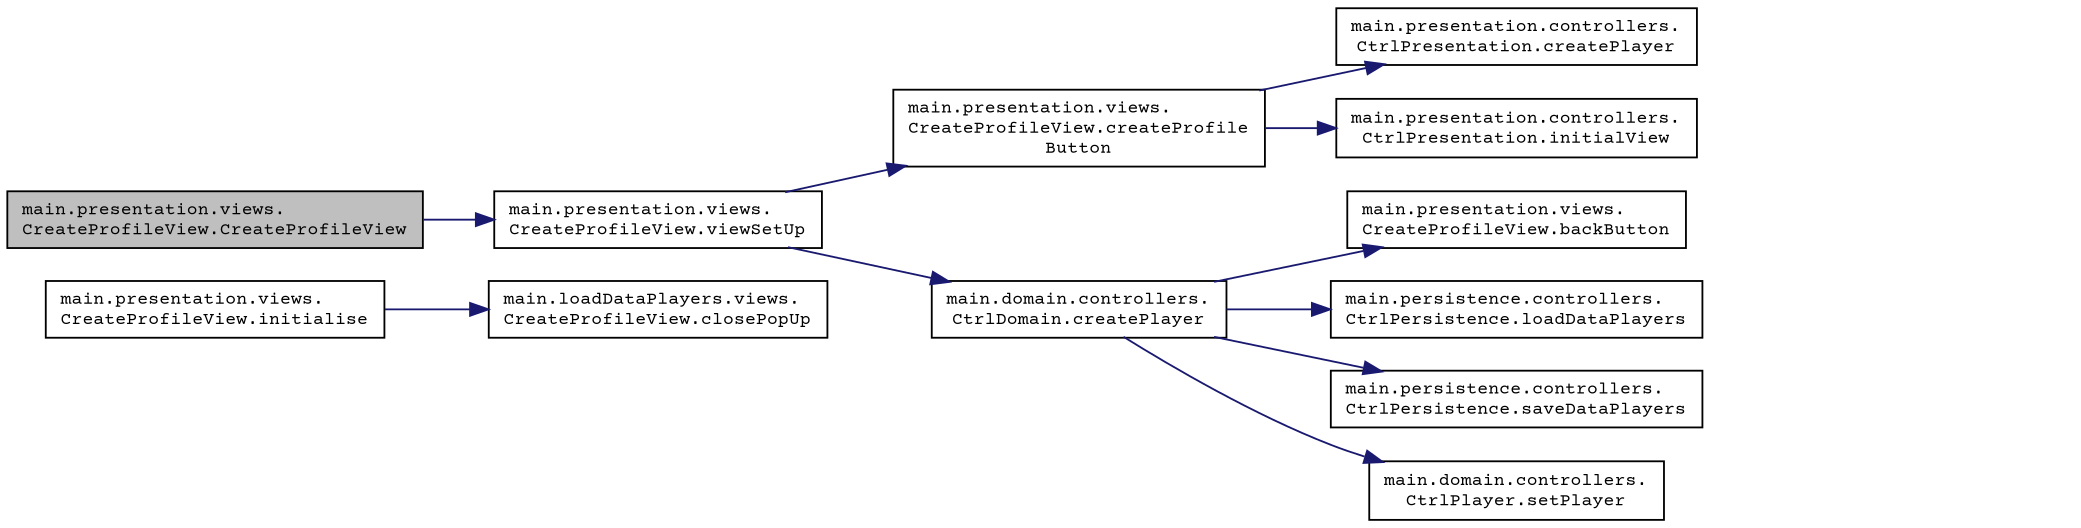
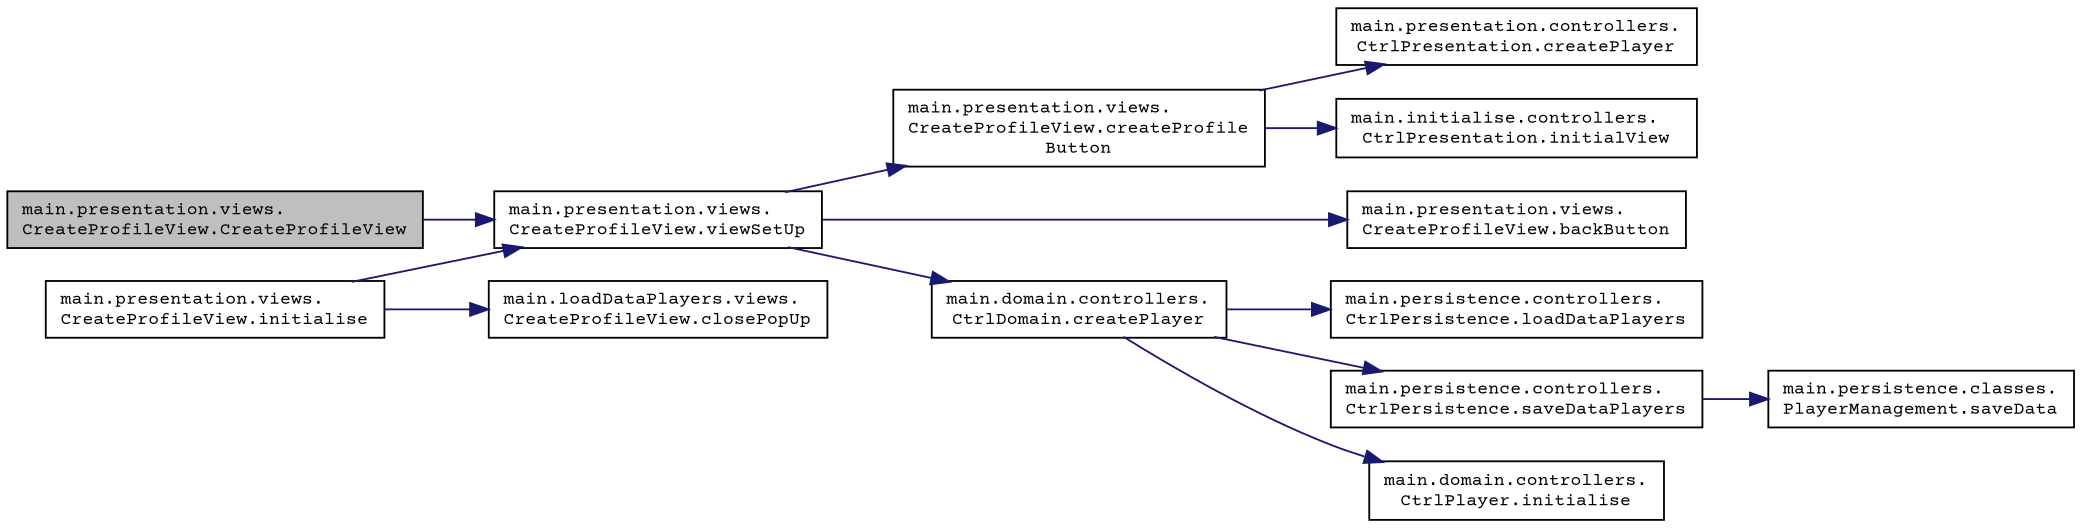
(1517, 128) -> (1517, 128)
none -> (428, 266)
(1289, 266) -> (1075, 220)
none -> (1921, 399)
(1517, 491) -> (1517, 491)
